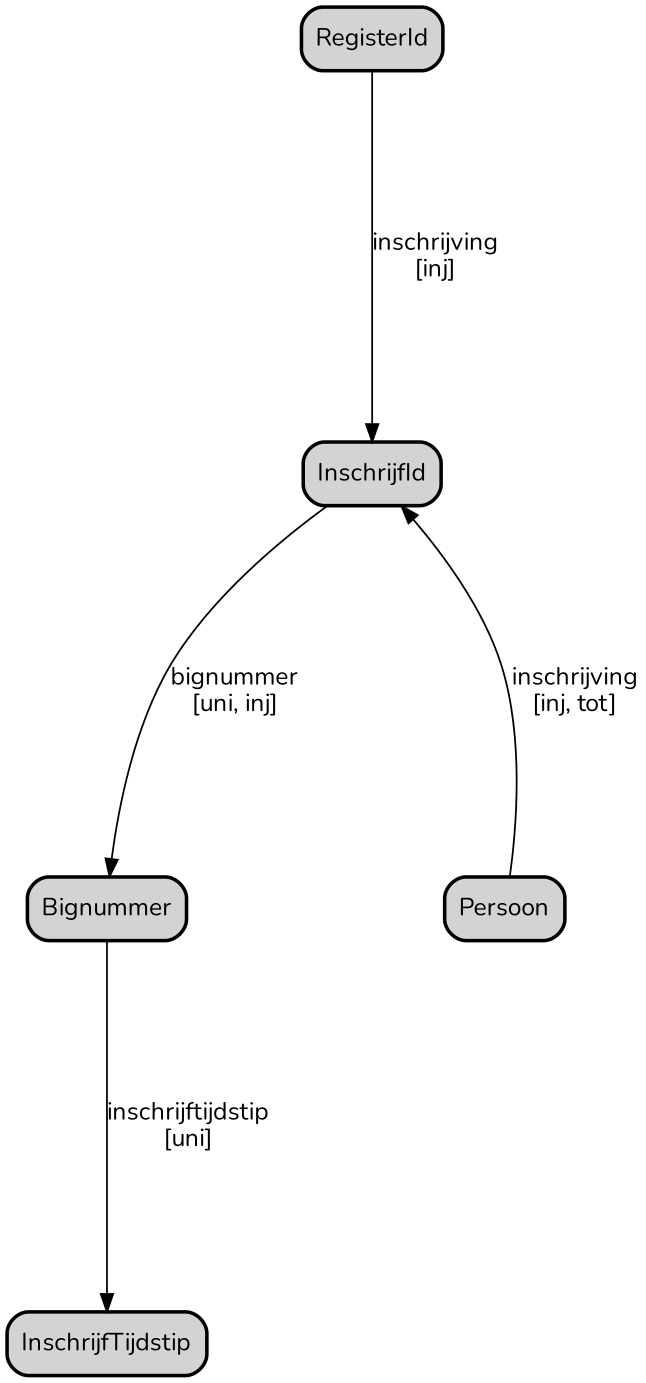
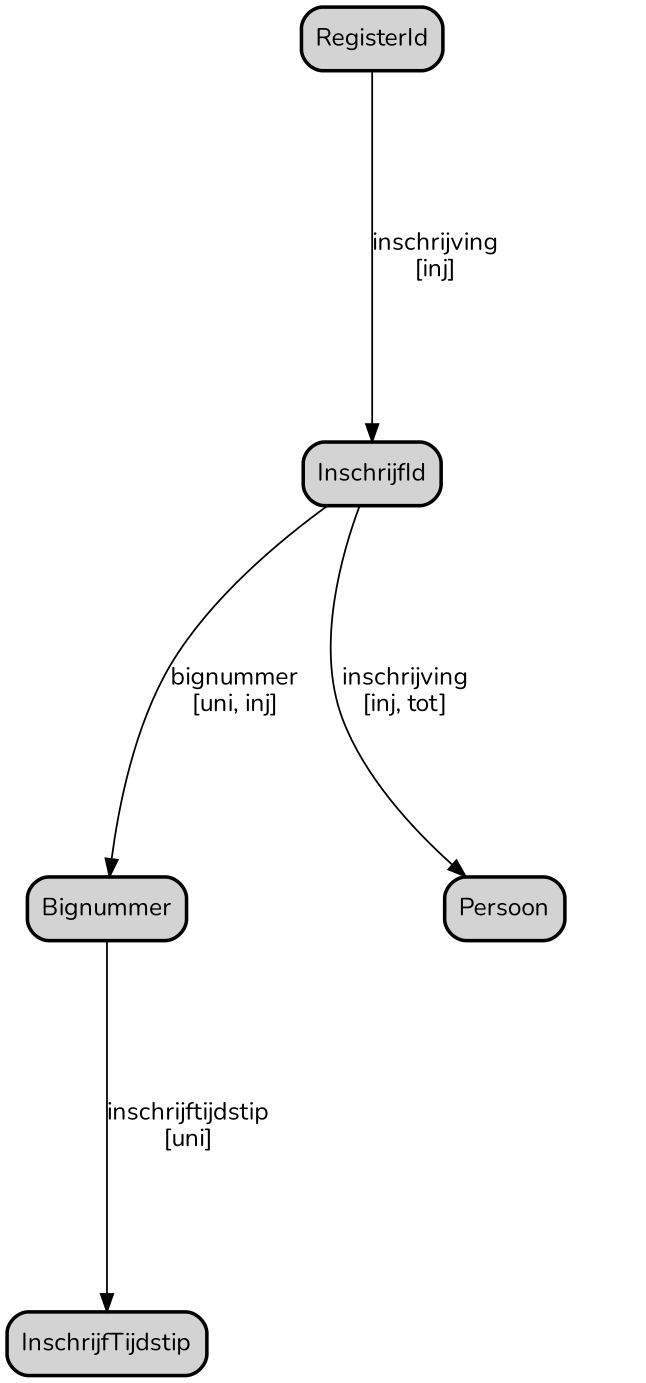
(507, 685) -> (338, 702)
